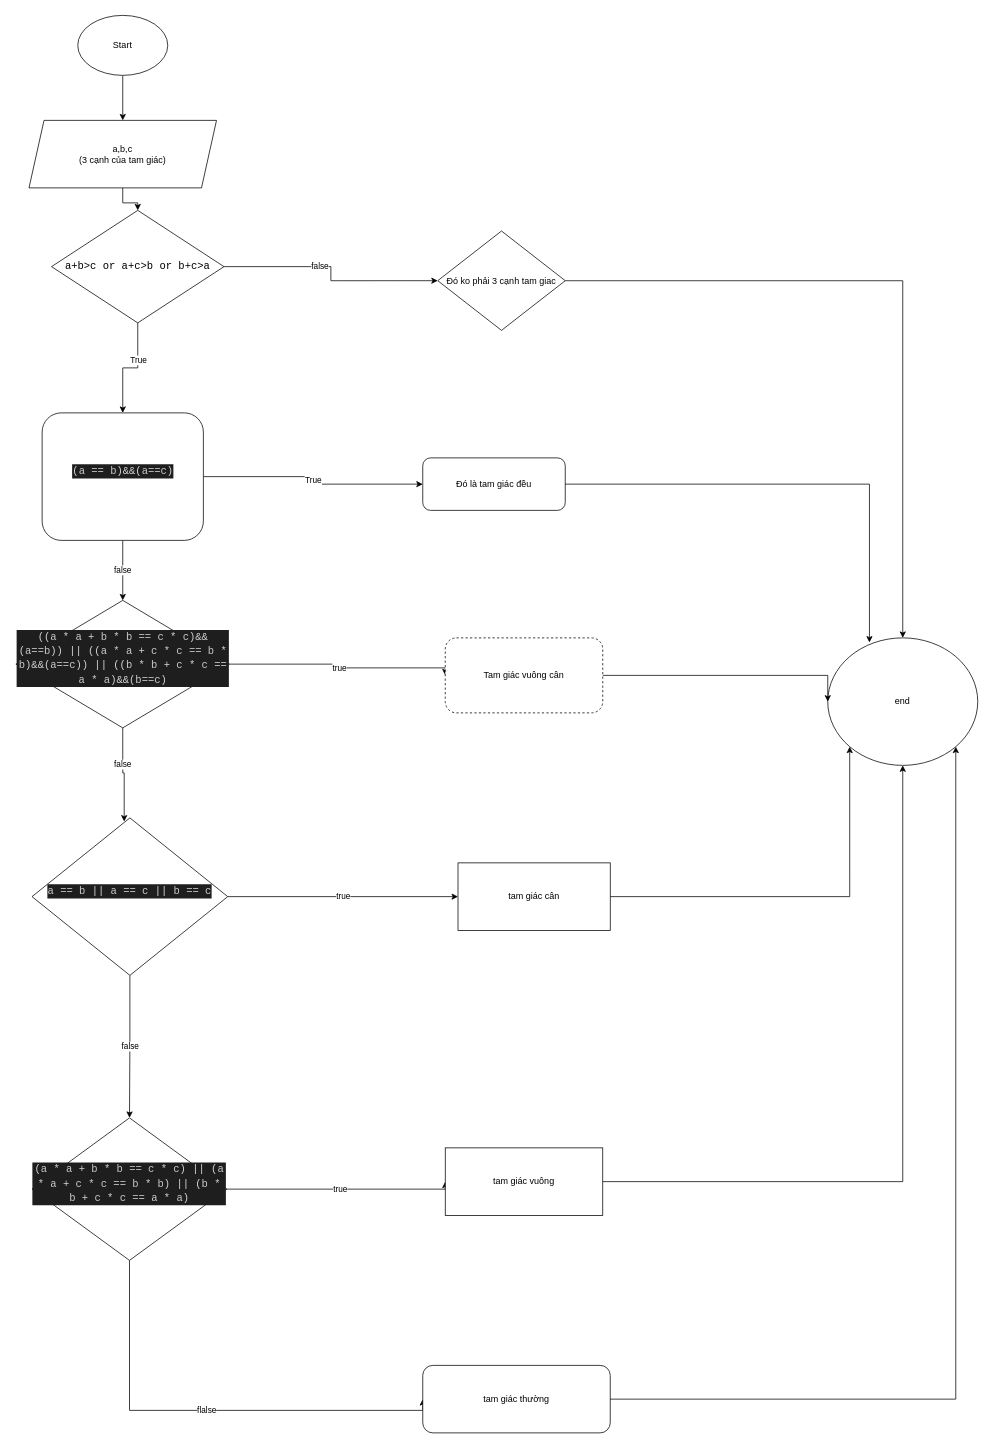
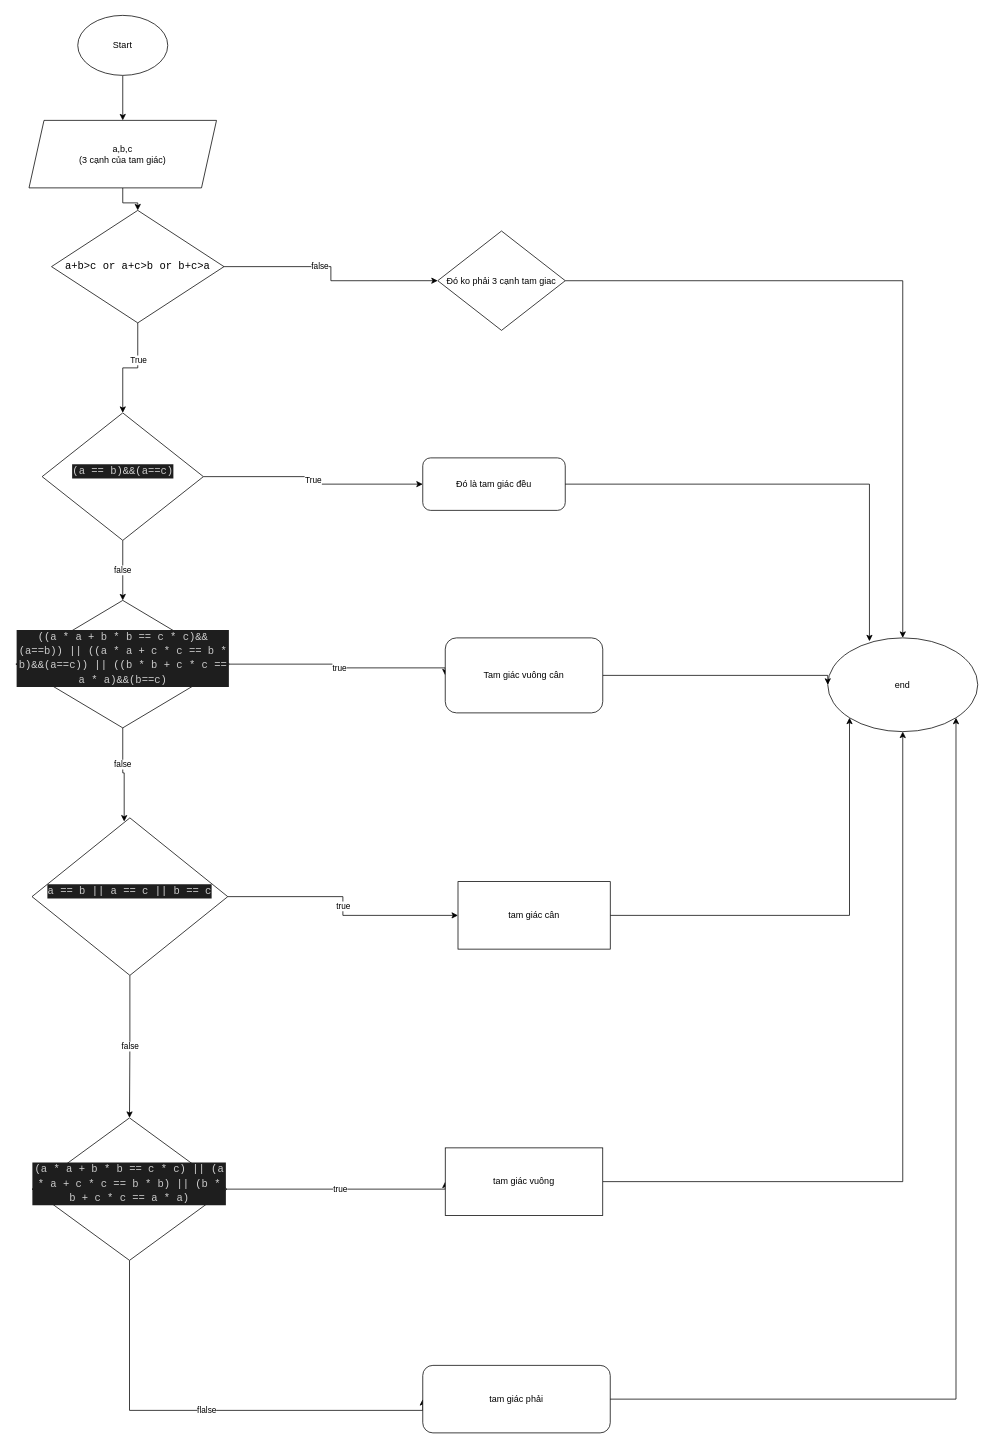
(123, 477) -> (123, 477)
(524, 675) -> (524, 675)
(903, 702) -> (903, 685)
(534, 897) -> (534, 915)
(516, 1399) -> (516, 1399)
